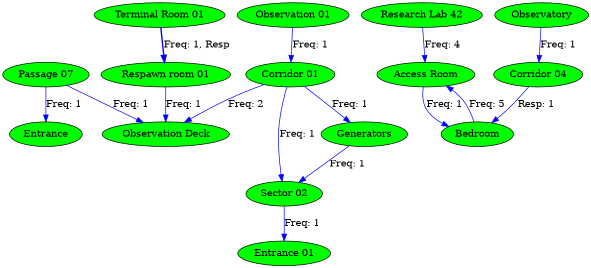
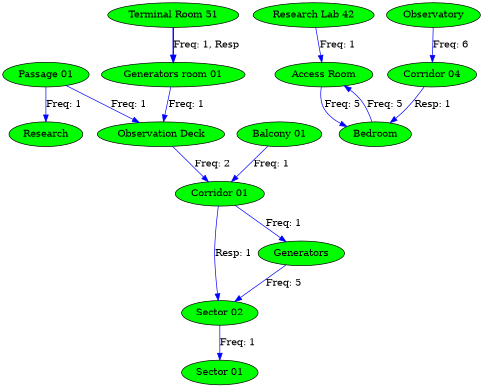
(160, 15) -> (173, 15)
(293, 15) -> (279, 134)
(442, 45) -> (338, 45)
(558, 45) -> (451, 45)
(46, 75) -> (46, 75)
(166, 75) -> (173, 75)
(226, 100) -> (188, 162)
(444, 104) -> (342, 104)
(46, 134) -> (46, 134)
(297, 134) -> (234, 253)
(347, 164) -> (284, 283)
(284, 253) -> (220, 372)
